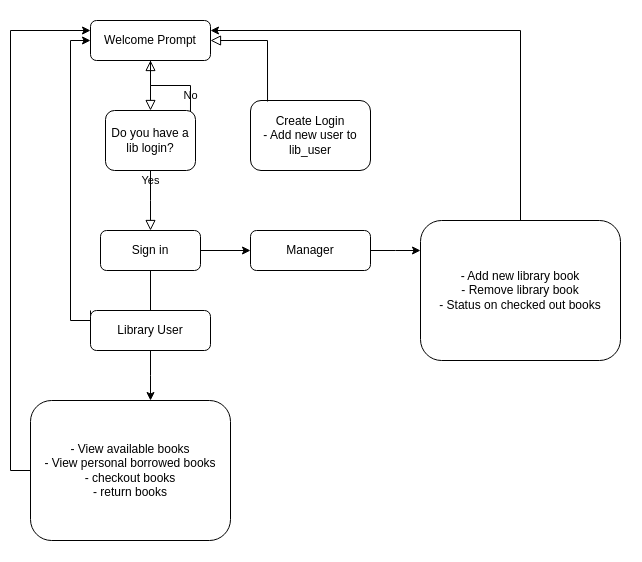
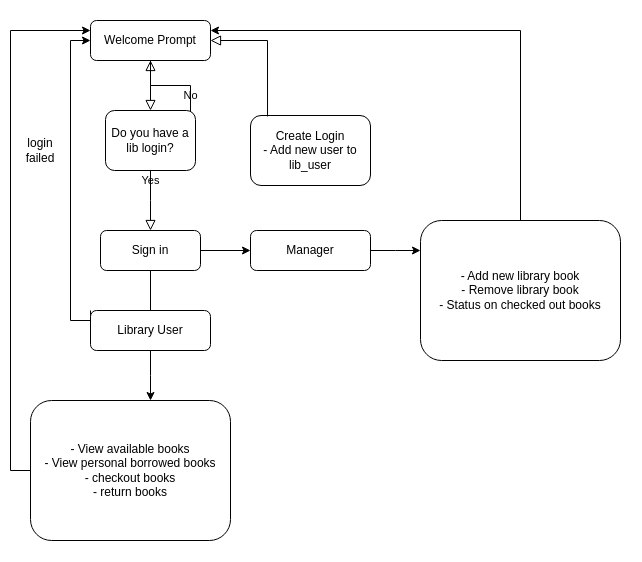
(311, 136) -> (311, 151)
none -> (41, 151)
